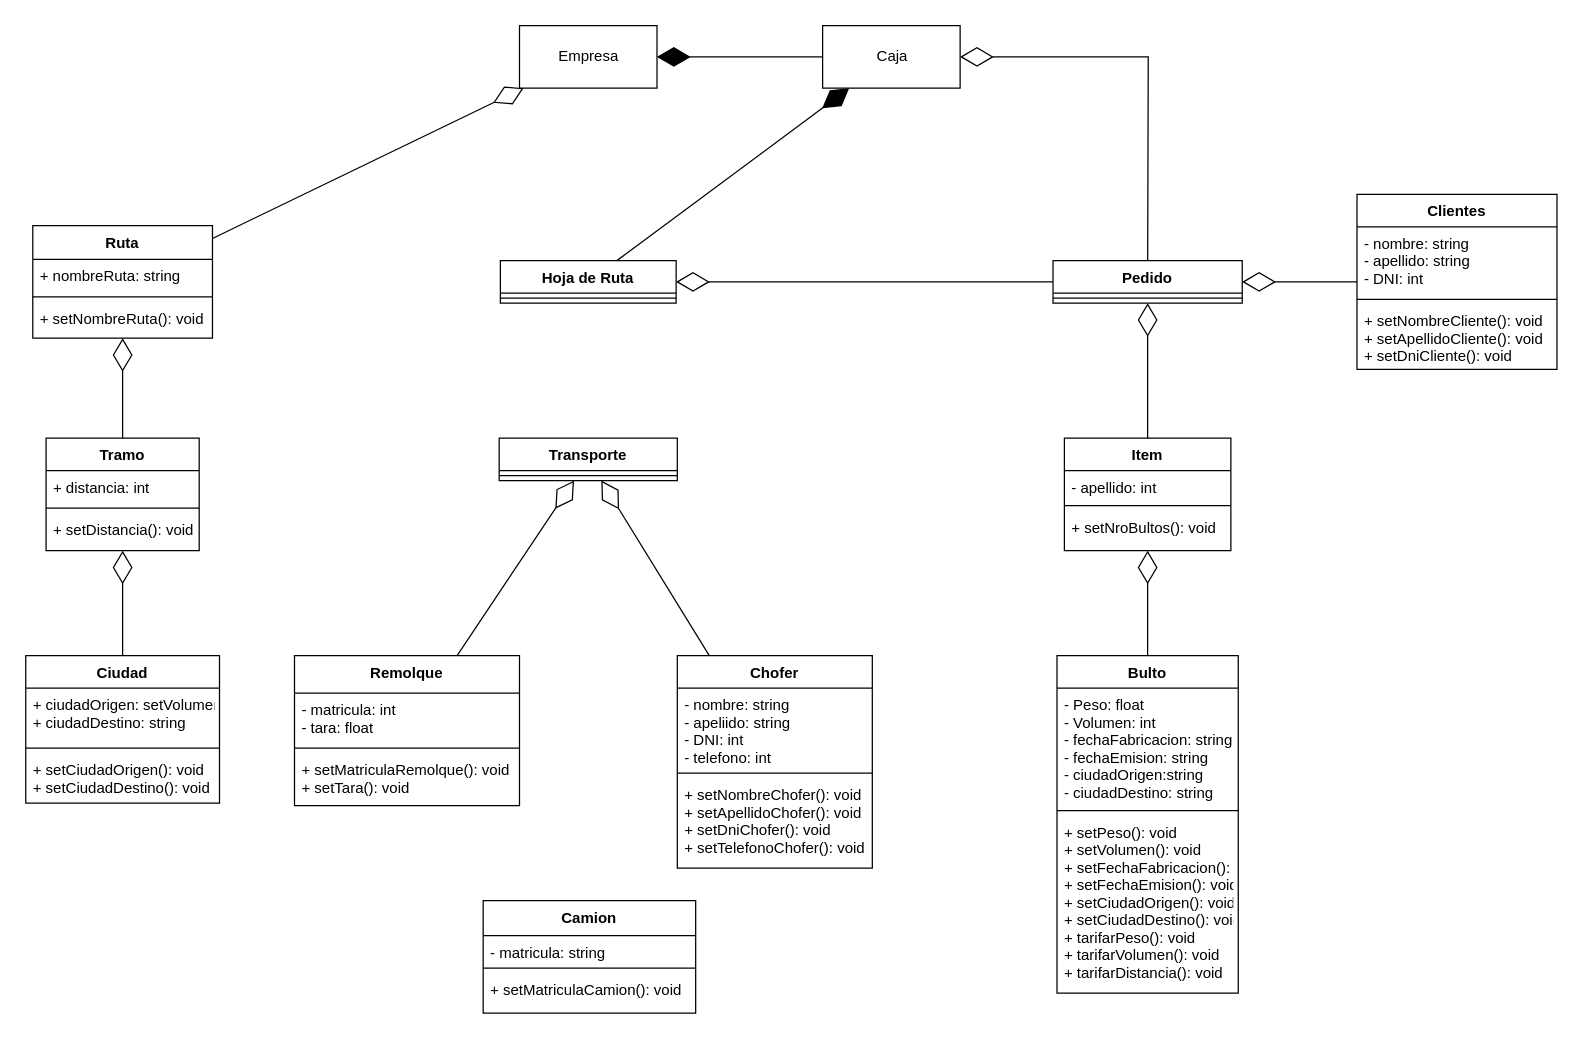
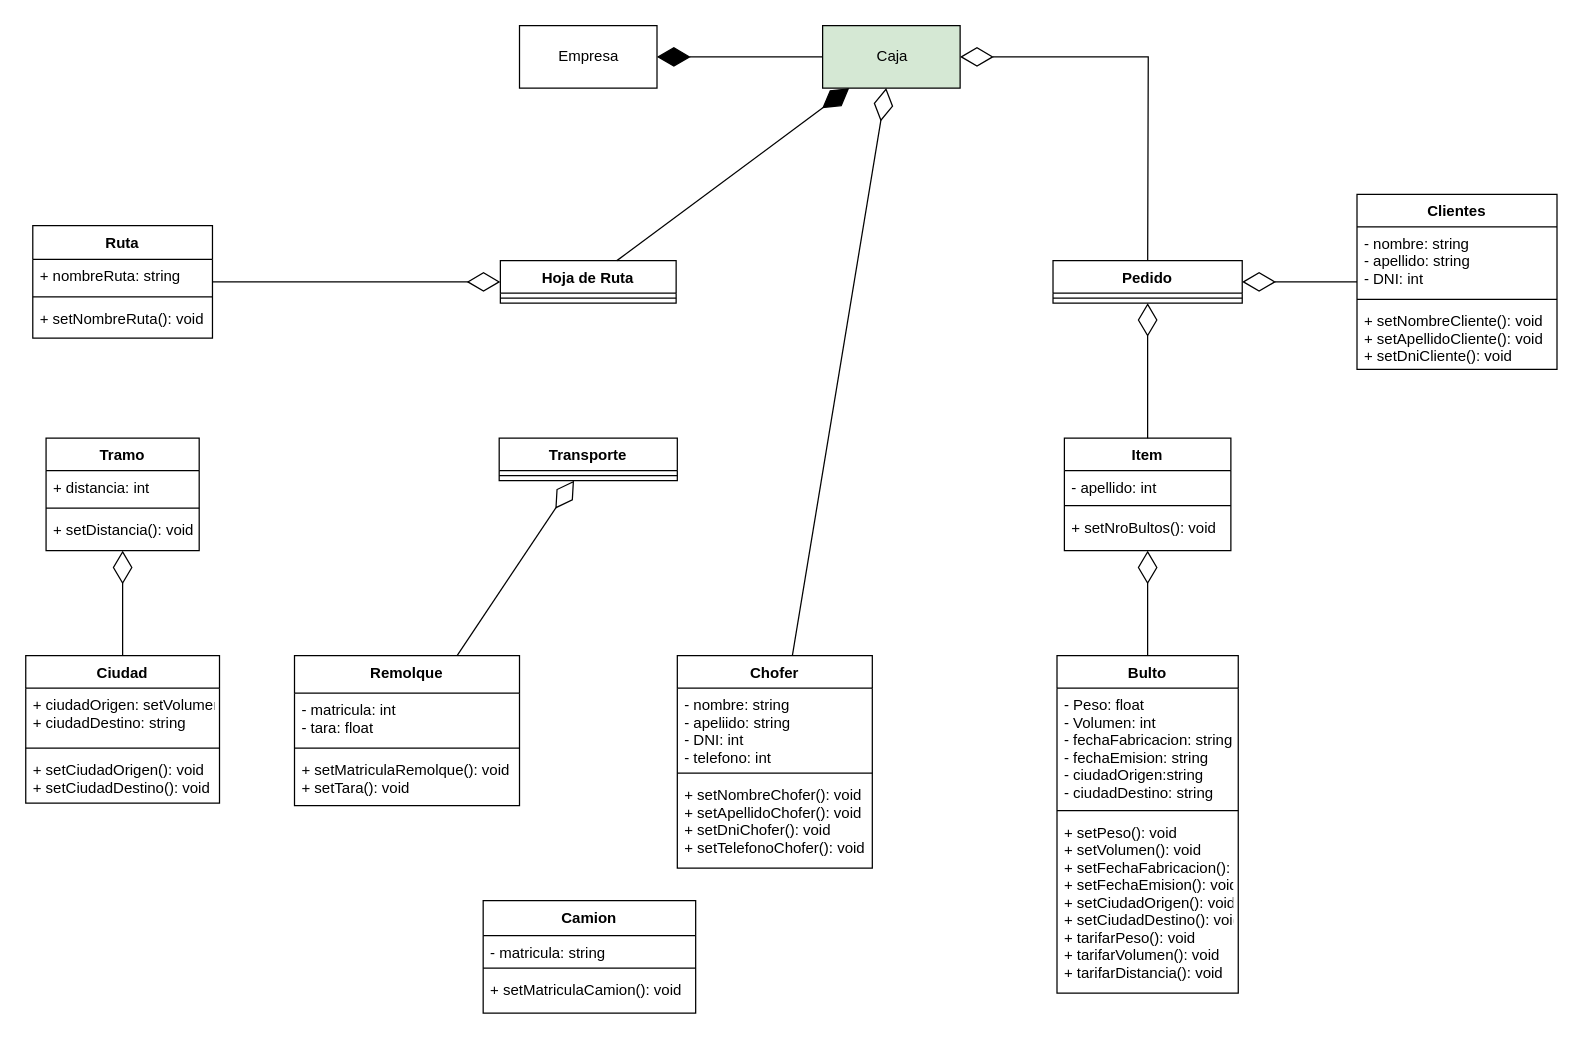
(891, 57) -> (891, 57)
(353, 171) -> (341, 282)
(881, 282) -> none
(123, 405) -> none
(664, 582) -> (837, 388)
